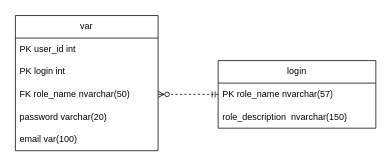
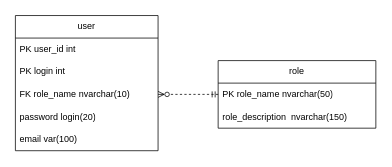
(87, 27) -> (87, 27)
(297, 72) -> (297, 72)
(79, 94) -> (79, 94)
(282, 94) -> (282, 94)
(69, 117) -> (62, 117)
